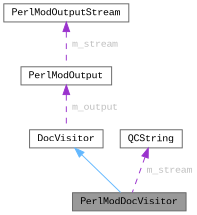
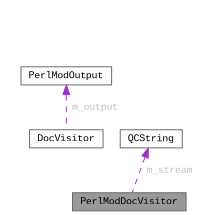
(66, 13) -> none
(101, 174) -> none
